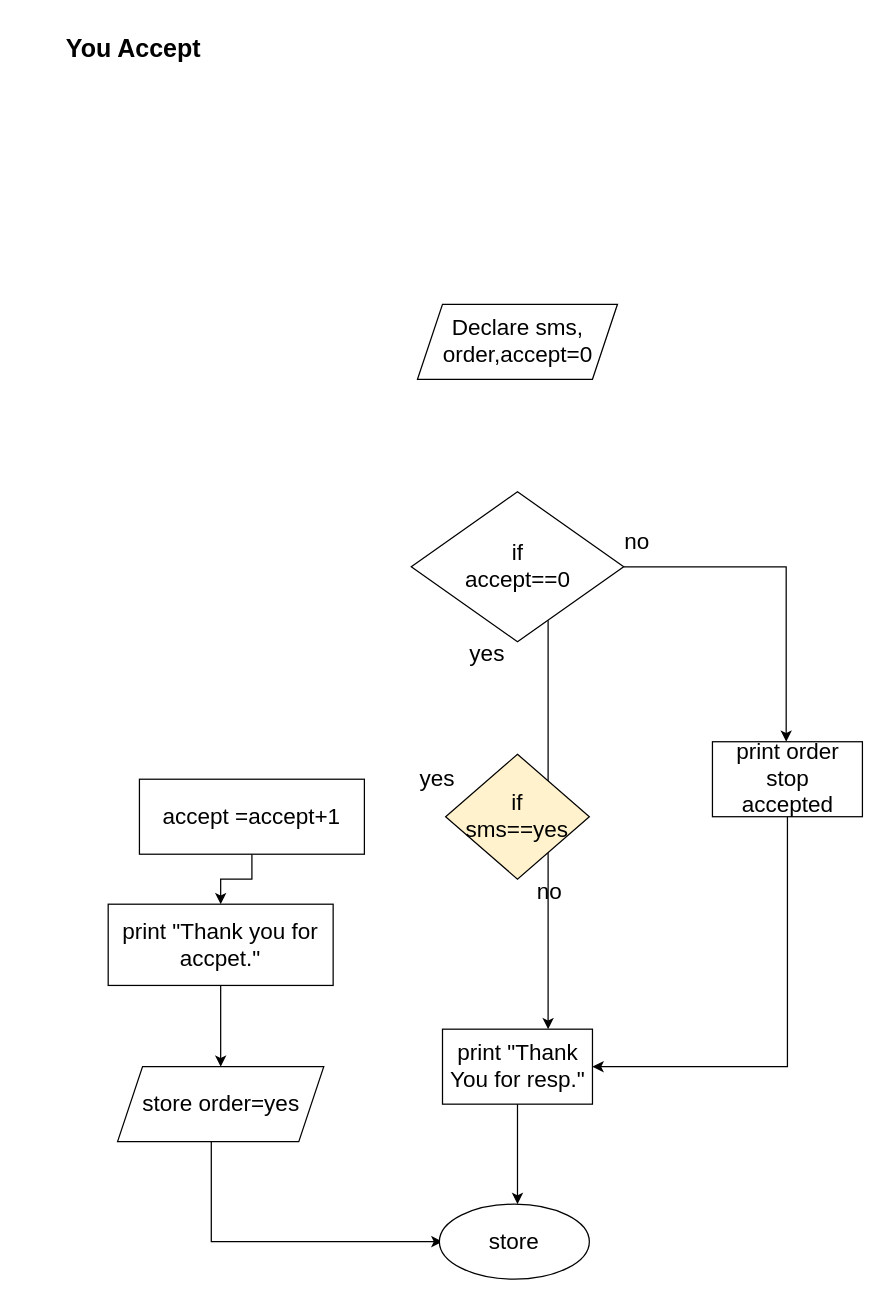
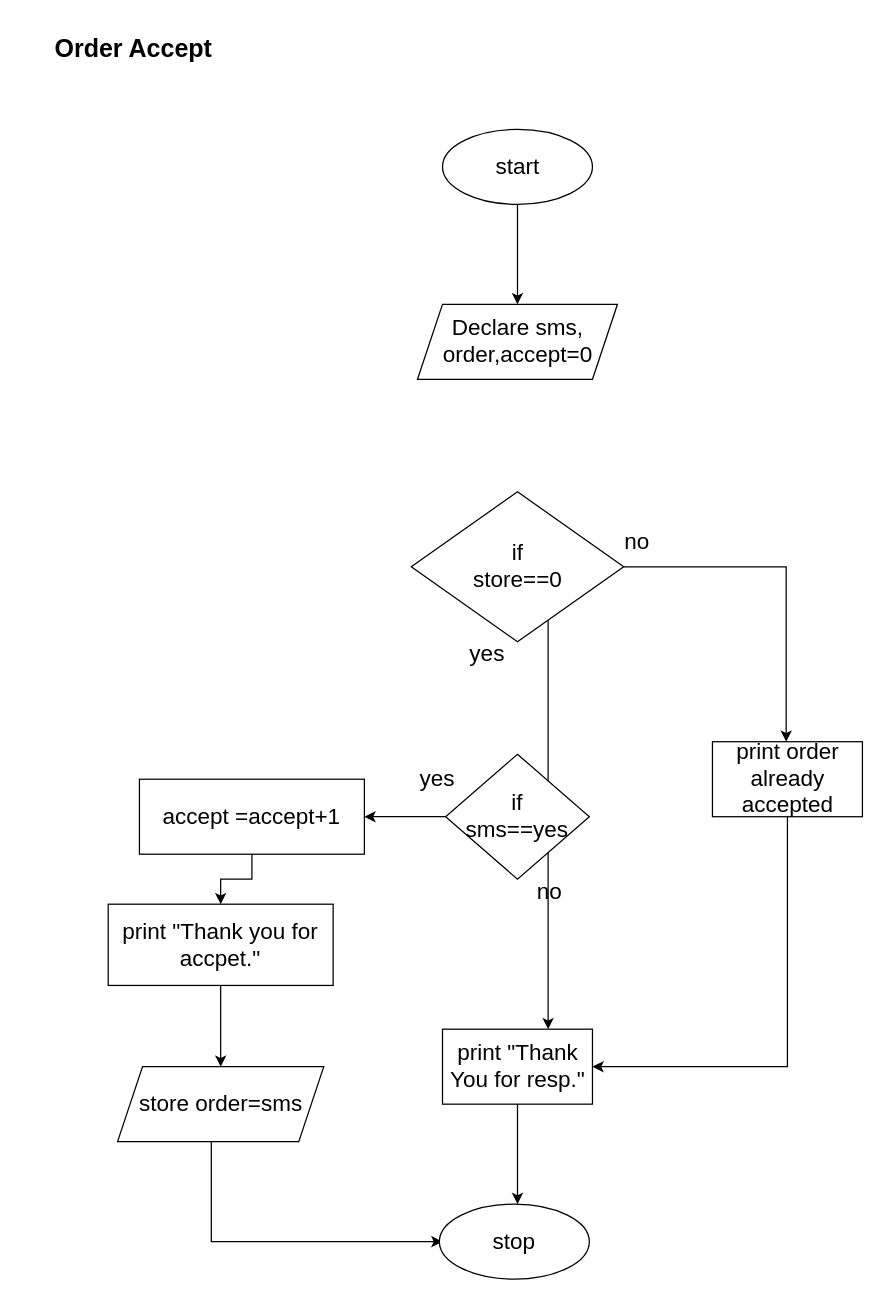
(134, 49) -> (134, 49)
none -> (518, 167)
none -> (518, 250)
(518, 567) -> (518, 567)
(788, 779) -> (788, 779)
none -> (409, 817)
(518, 817) -> (518, 817)
(221, 1104) -> (221, 1104)
(514, 1242) -> (514, 1242)
